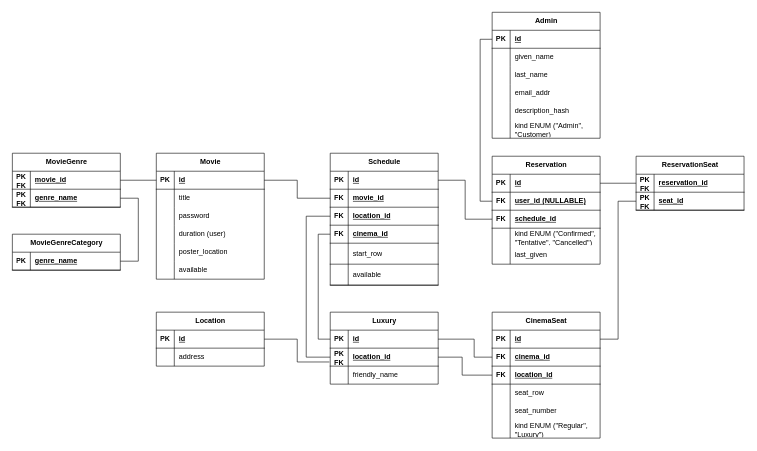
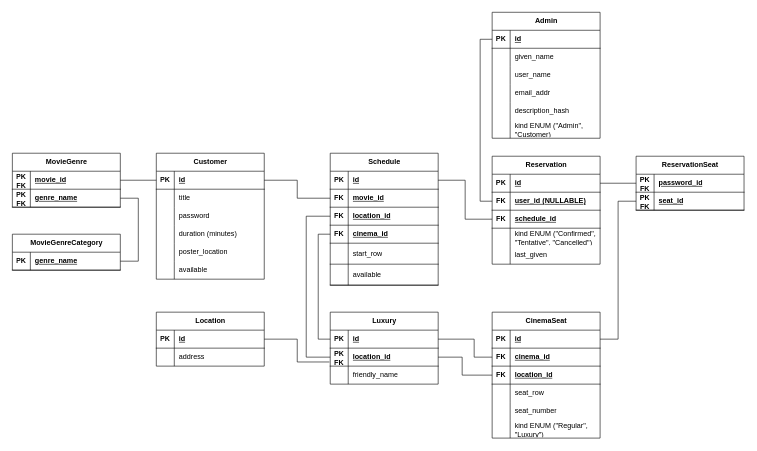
(532, 75) -> (533, 75)
(211, 162) -> (211, 162)
(685, 183) -> (680, 183)
(207, 234) -> (213, 234)
